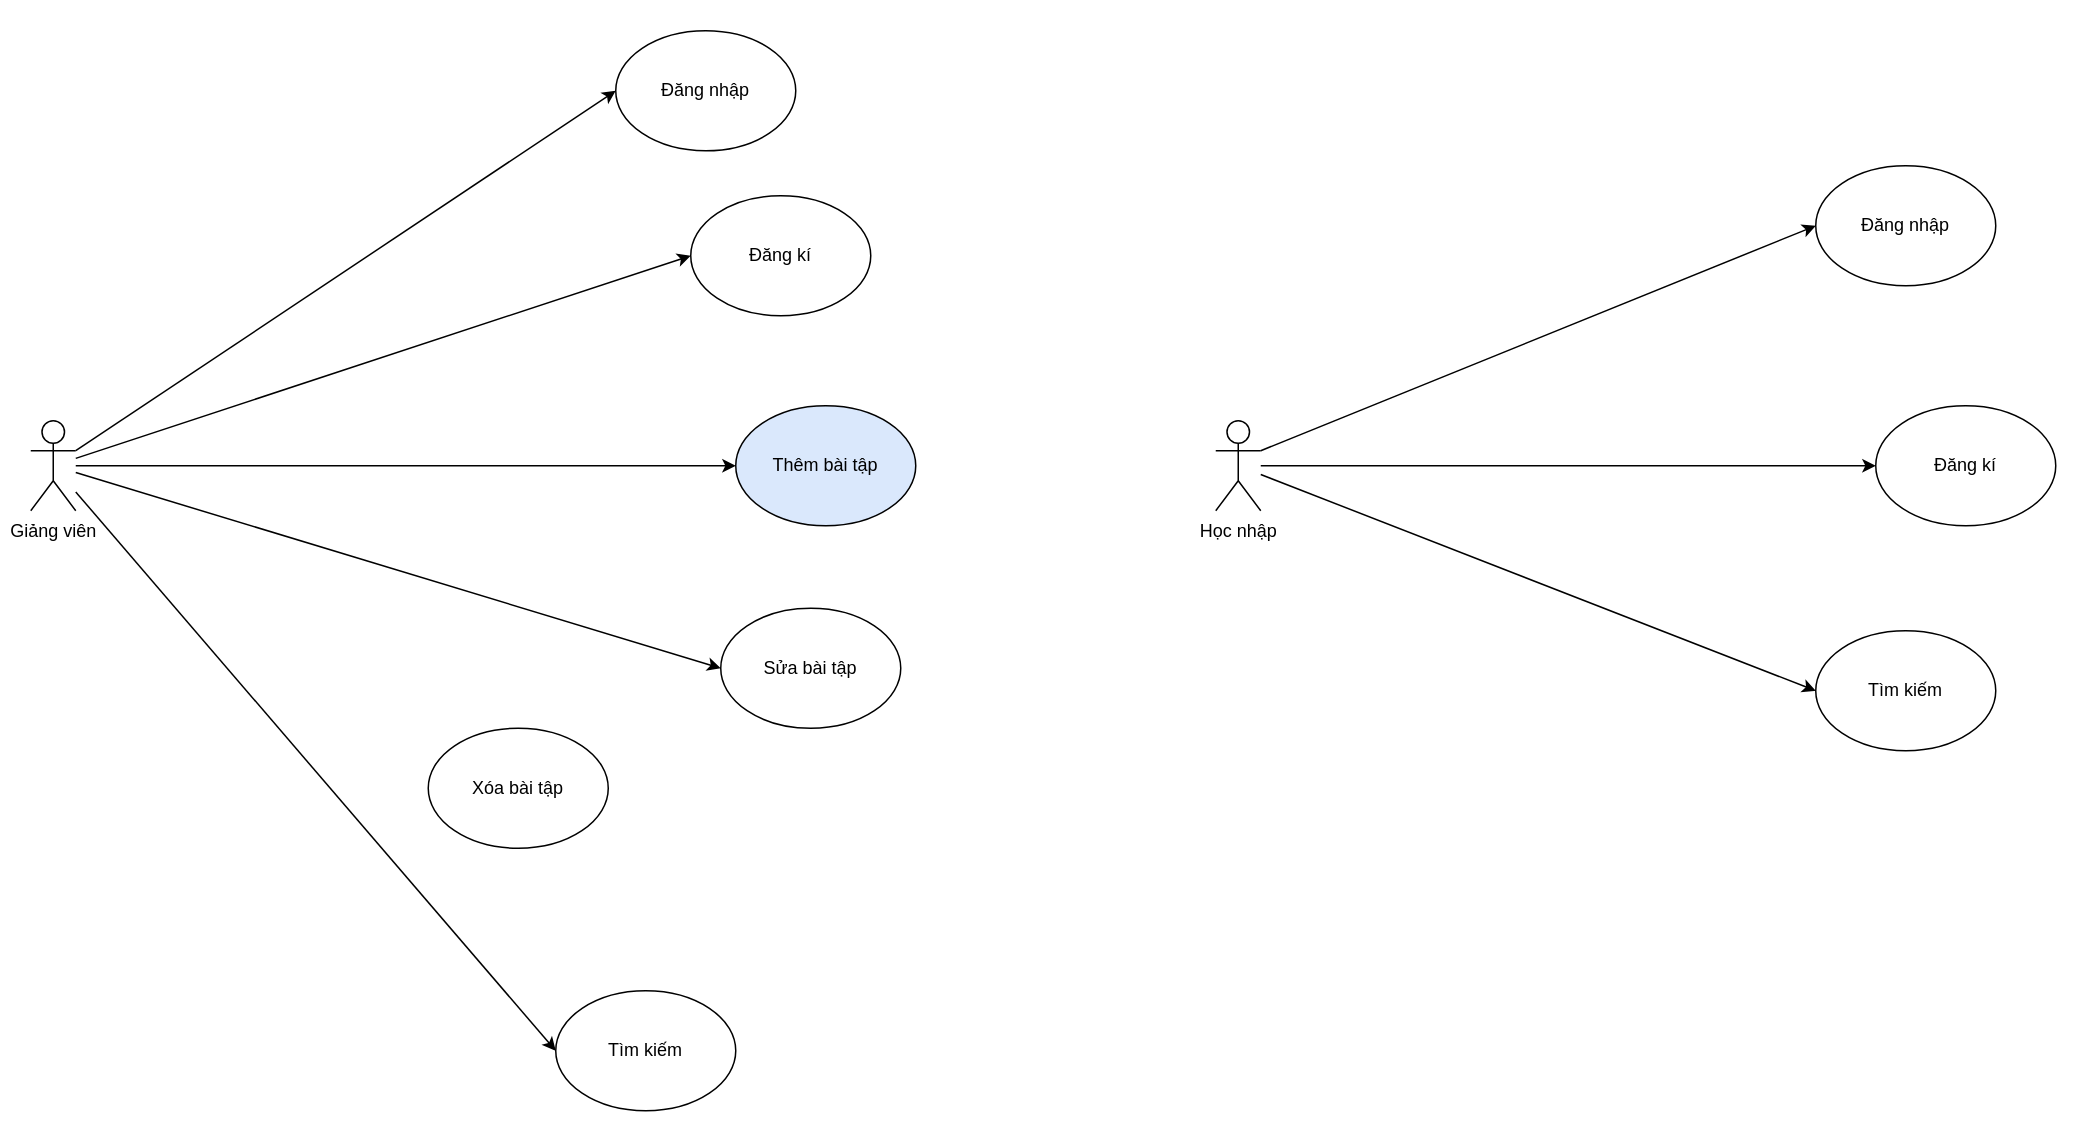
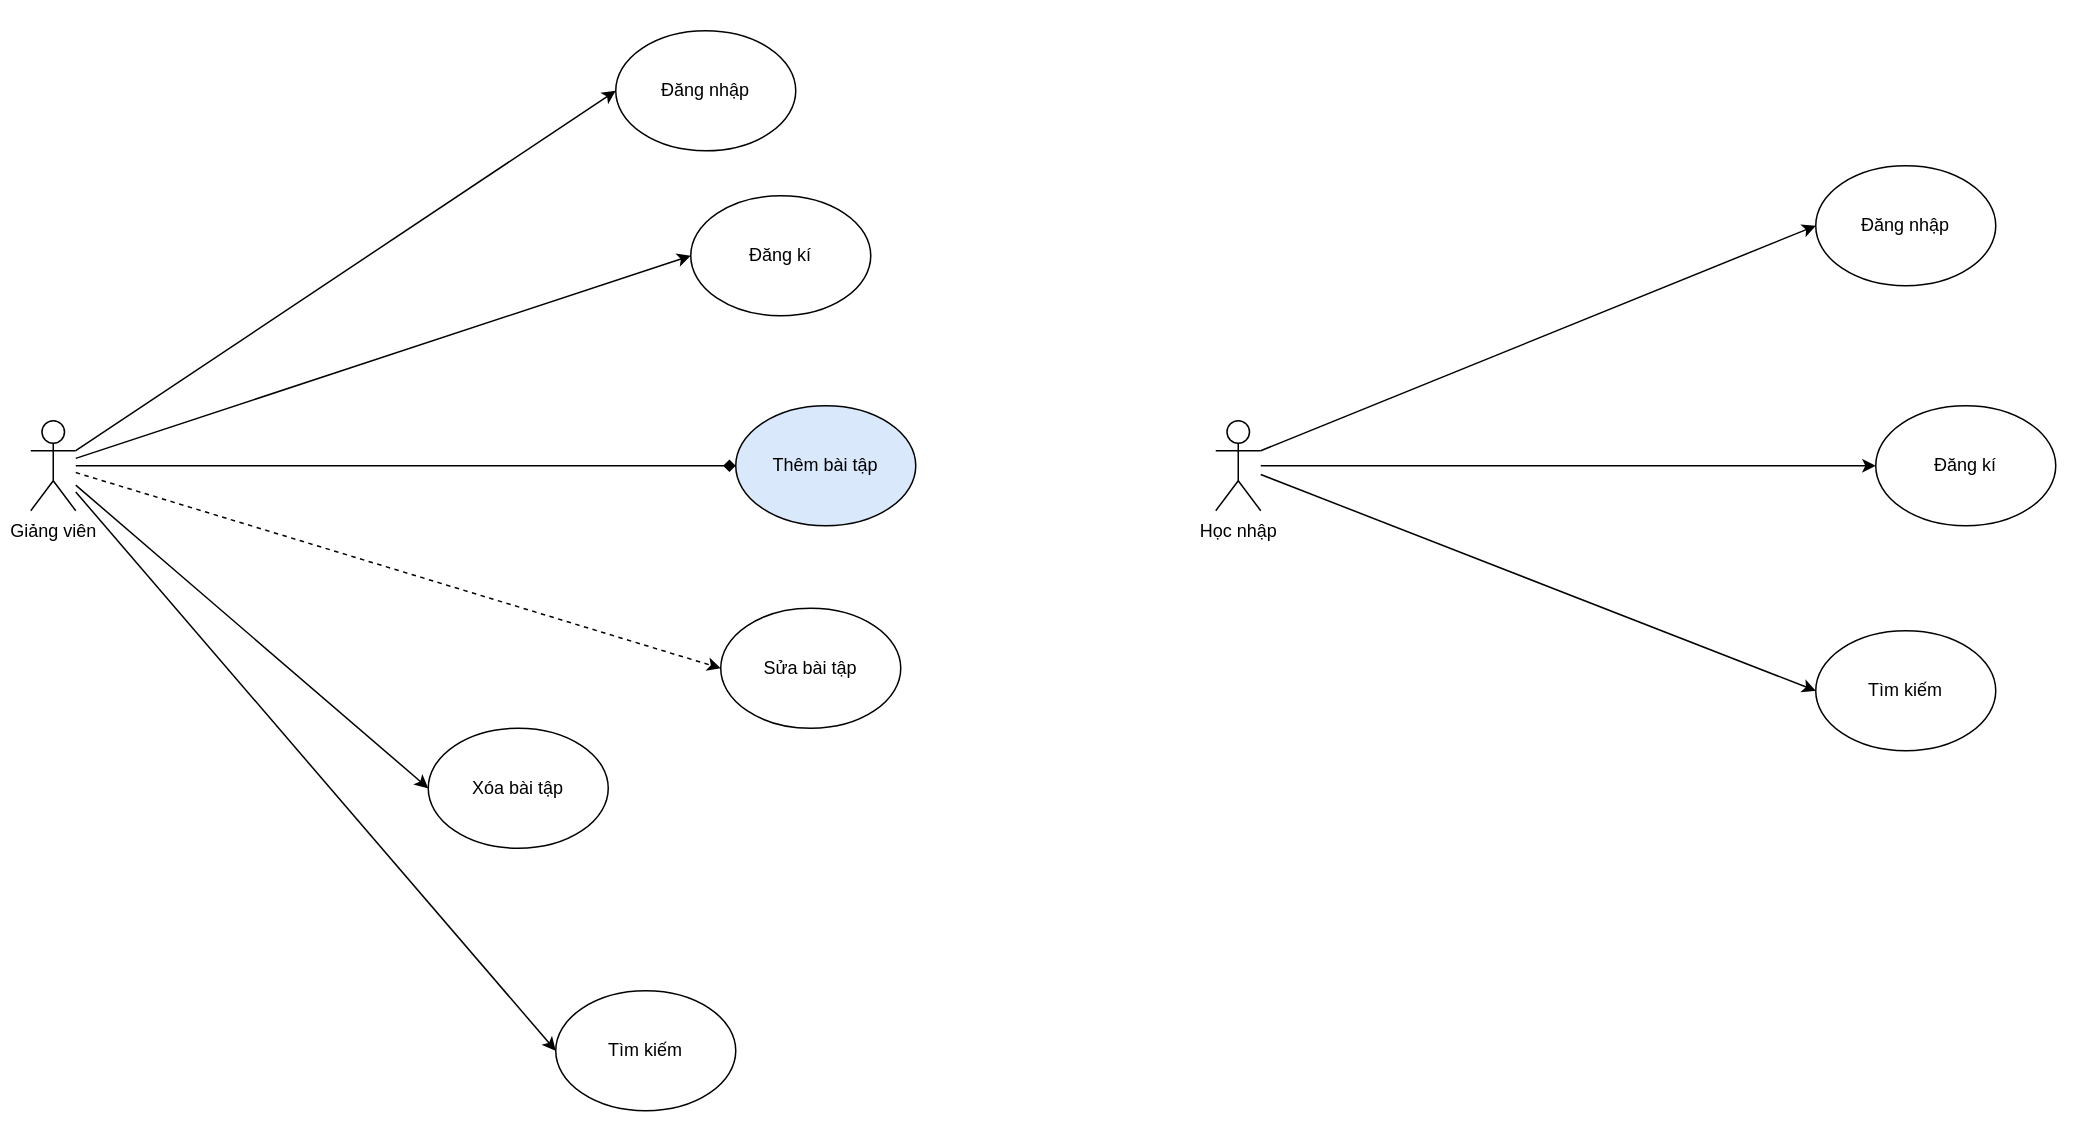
(724, 466) -> (723, 466)
(395, 569) -> (395, 569)
none -> (248, 633)
